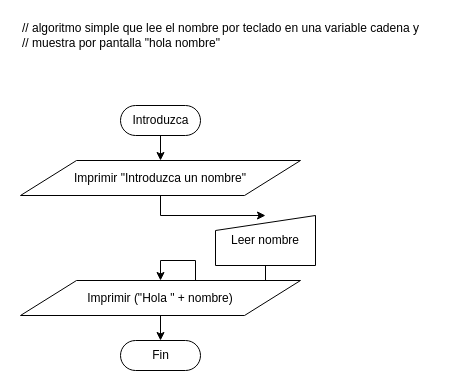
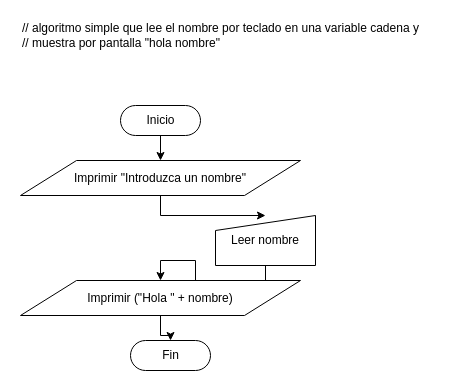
(161, 121) -> (161, 121)
(161, 356) -> (171, 356)
